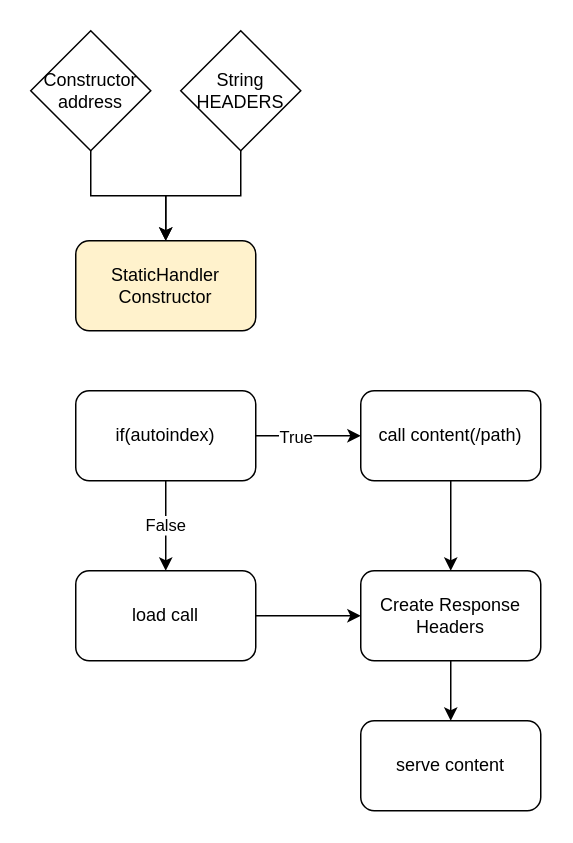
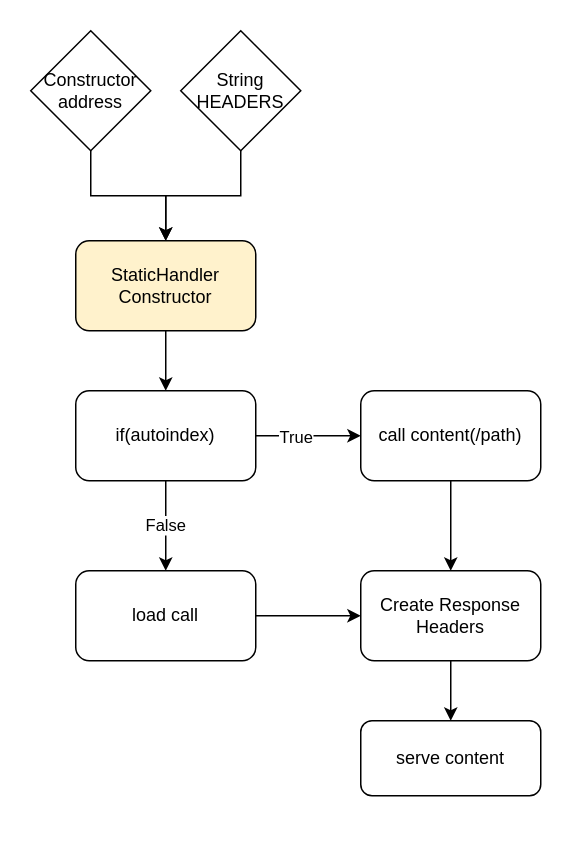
none -> (166, 356)
(451, 766) -> (451, 758)
